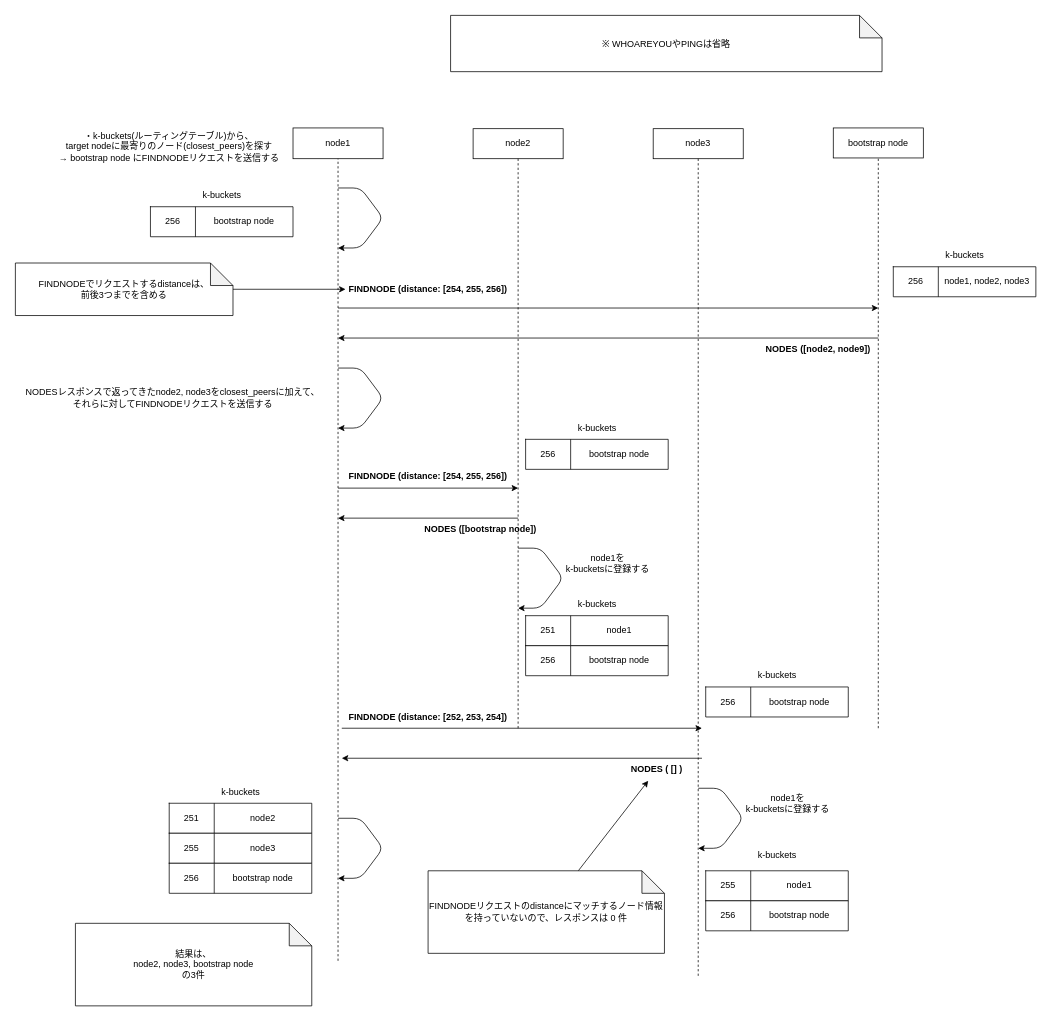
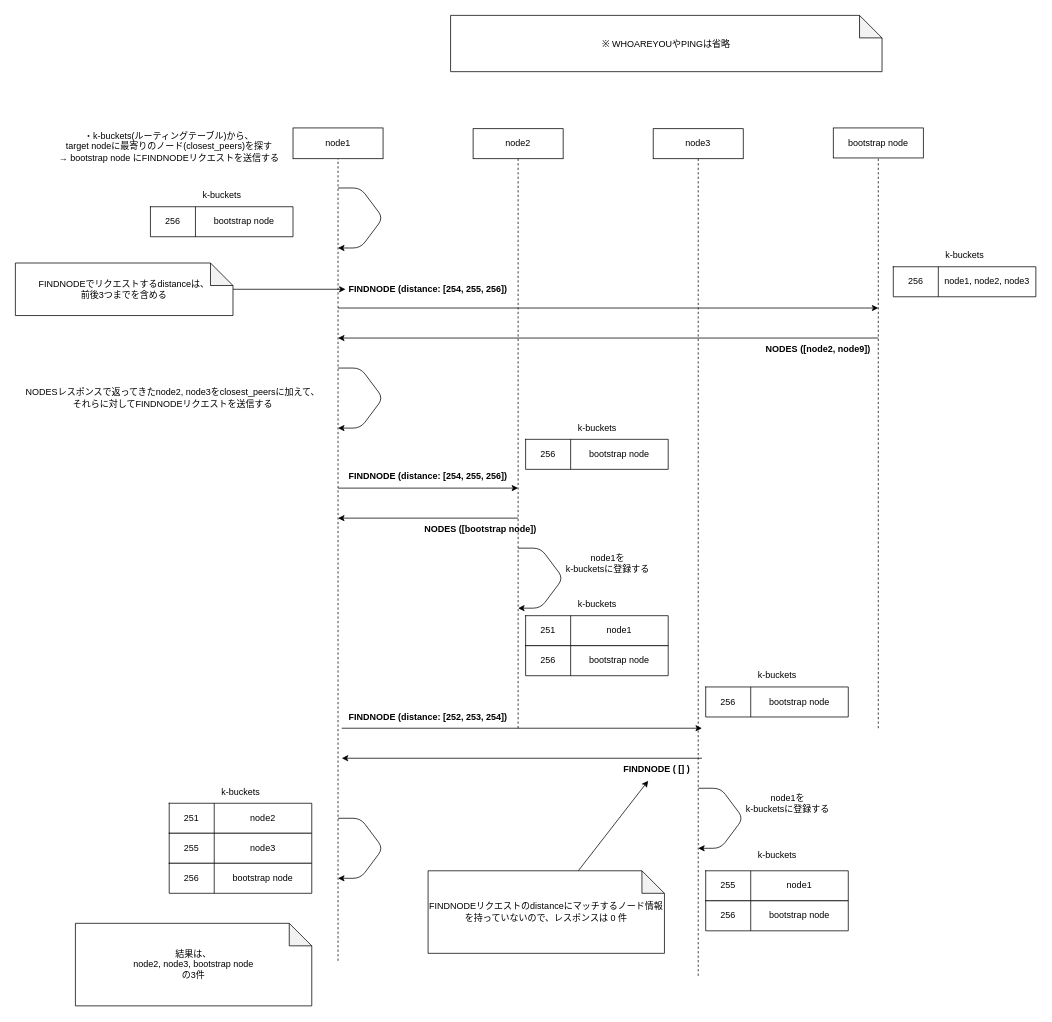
(657, 769) -> (657, 769)
